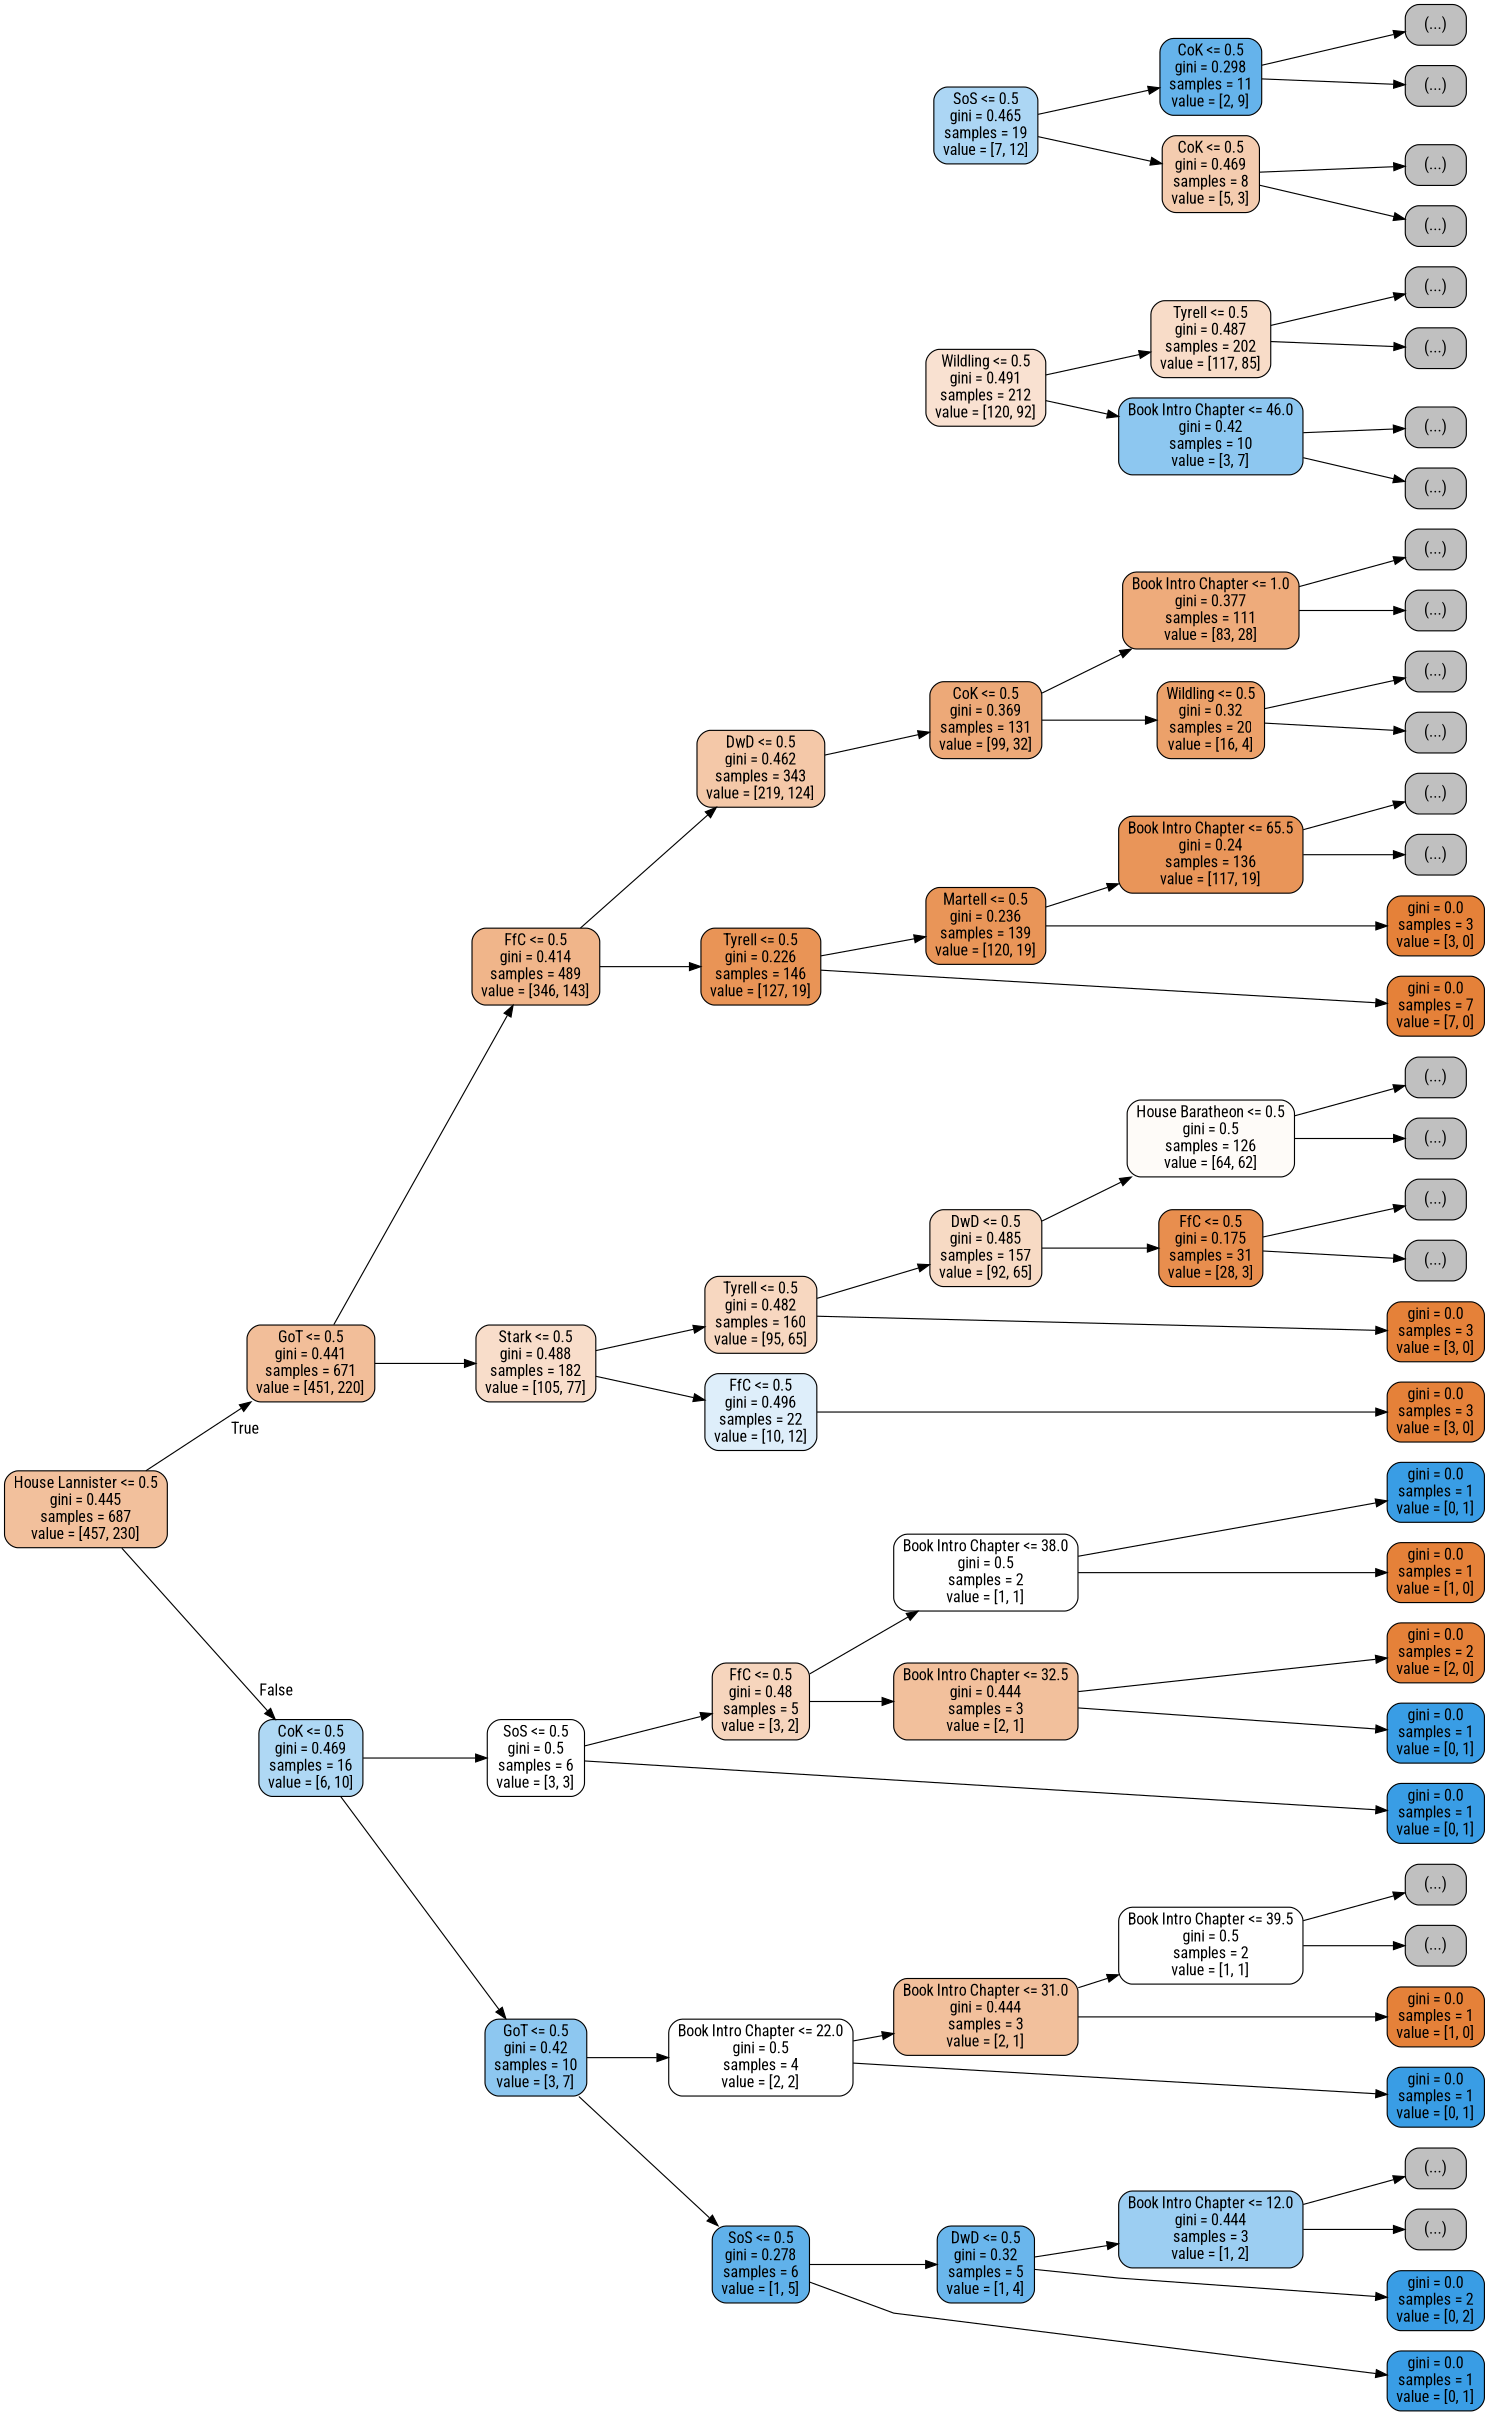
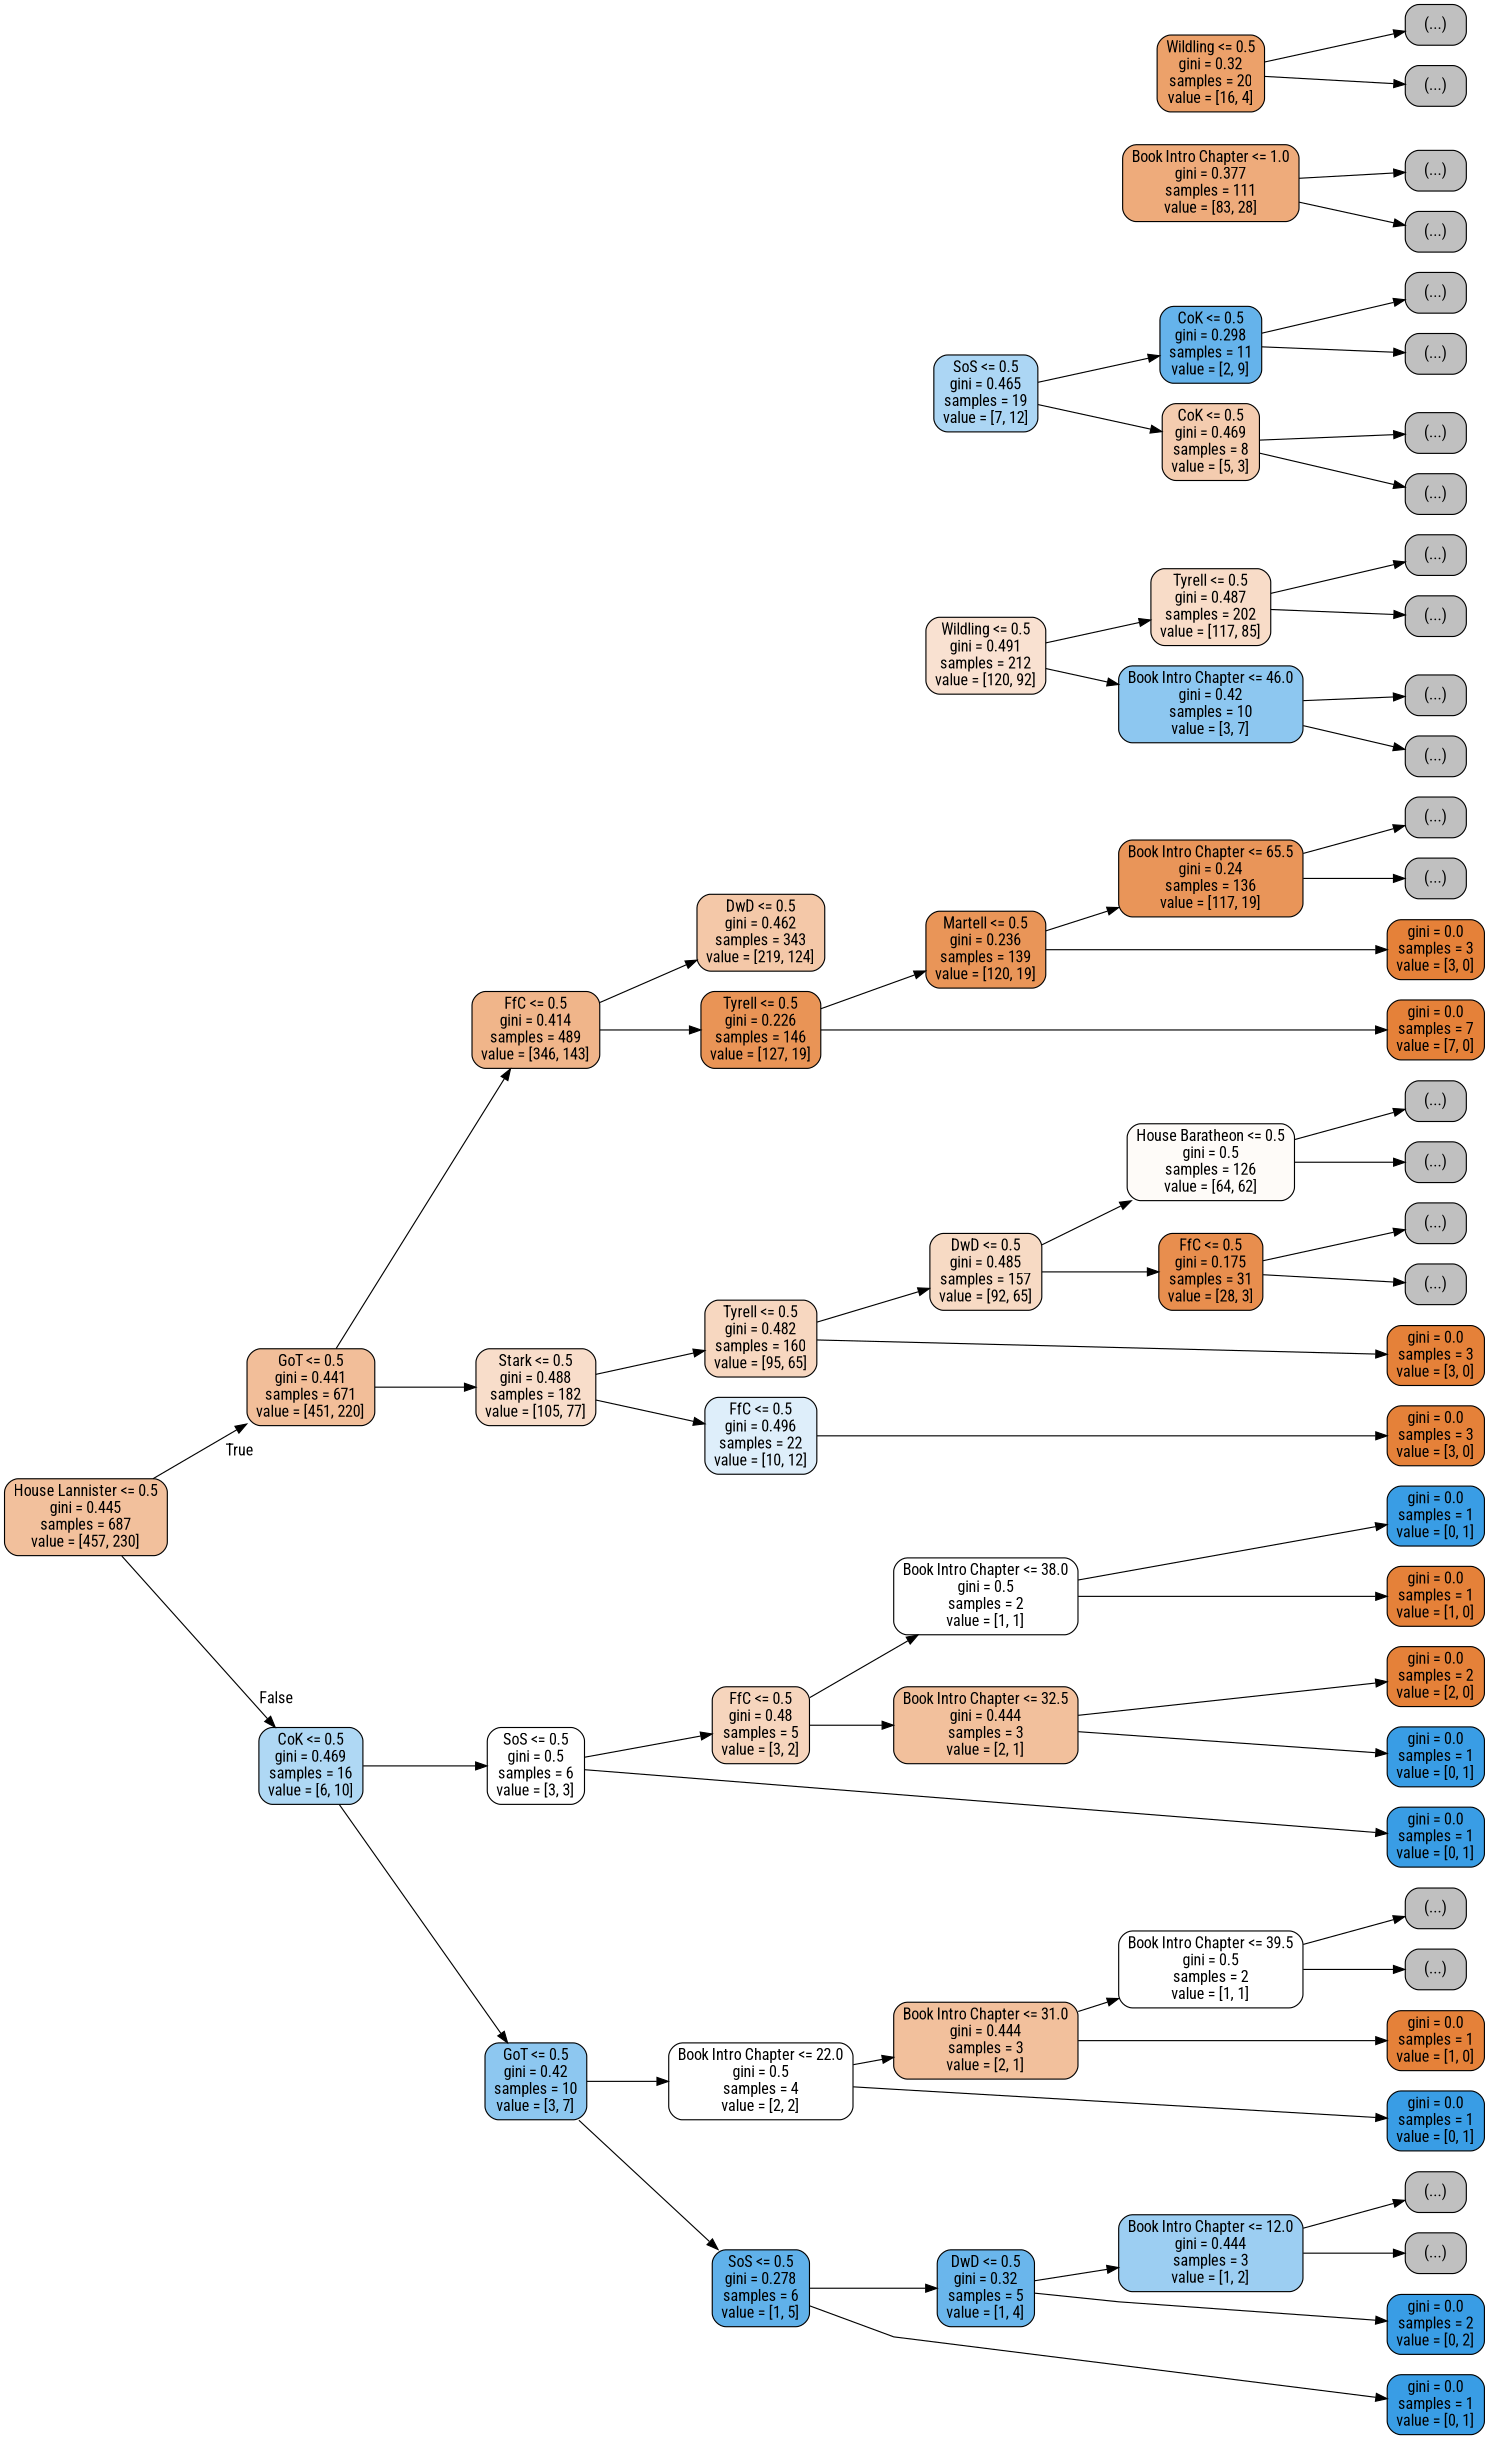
(986, 720) -> none
